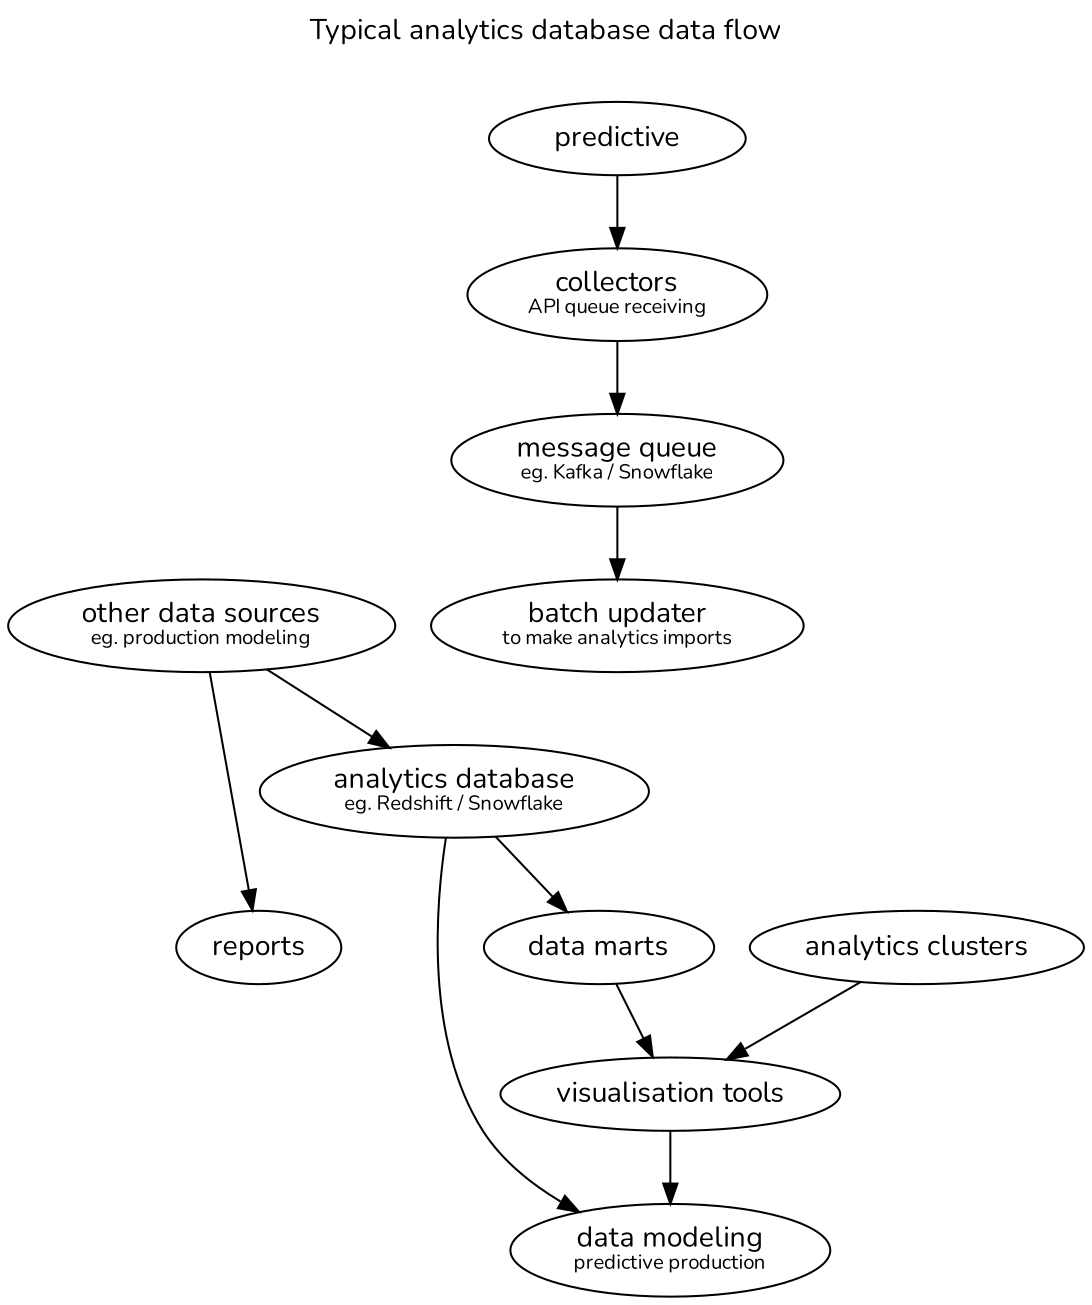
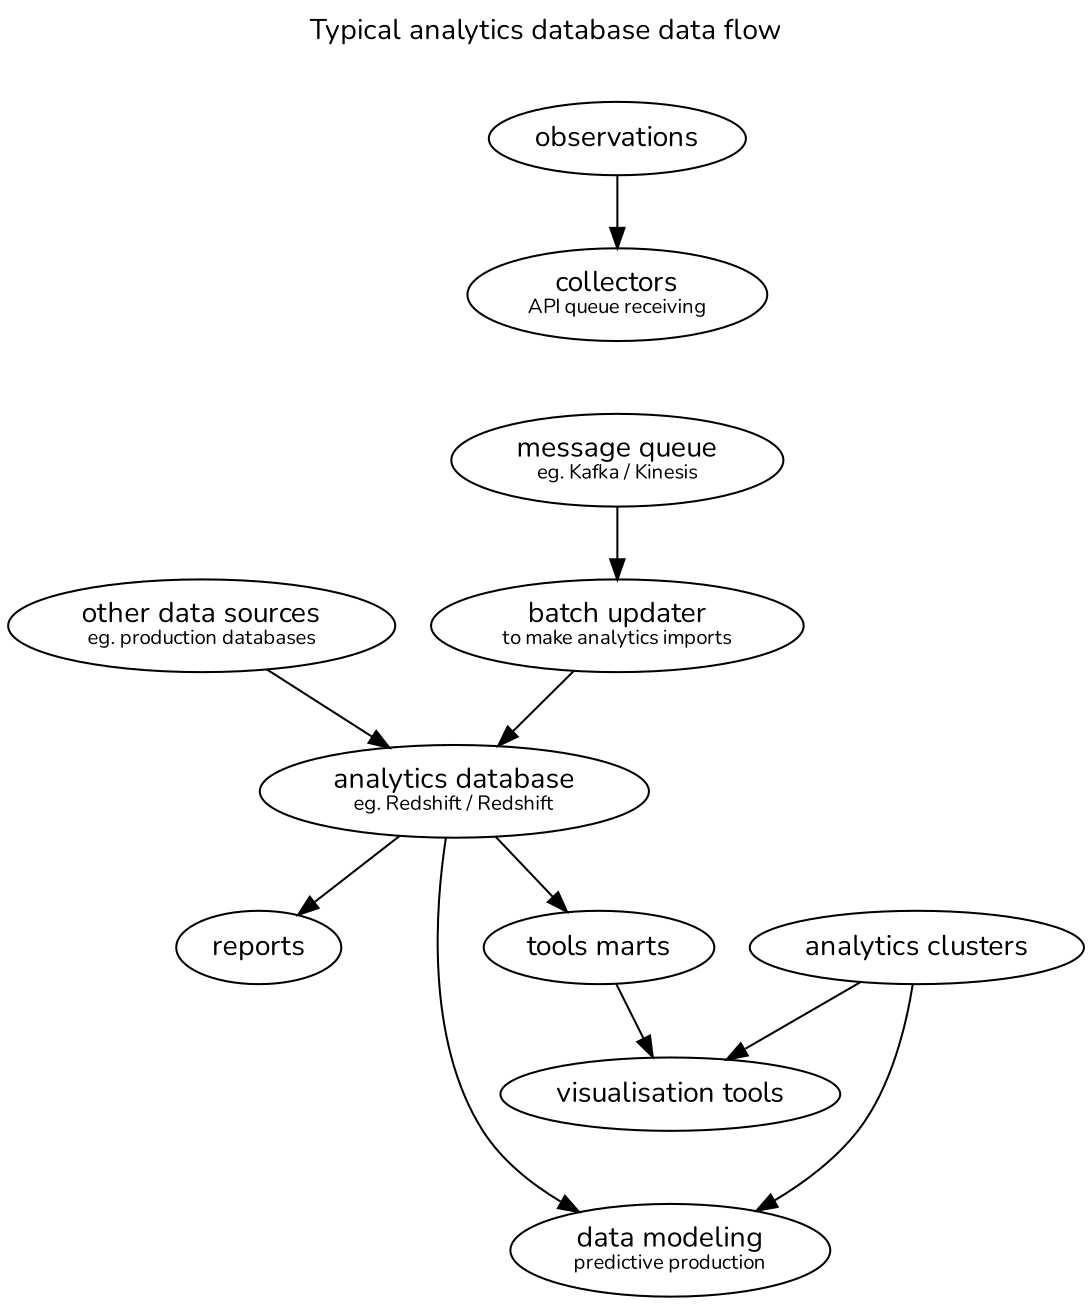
(617, 139) -> (617, 139)
(617, 367) -> none
(617, 472) -> (617, 472)
(202, 638) -> (202, 638)
none -> (543, 701)
(229, 781) -> (357, 869)
(454, 804) -> (454, 804)
(599, 947) -> (599, 947)
(670, 1157) -> (871, 1111)
